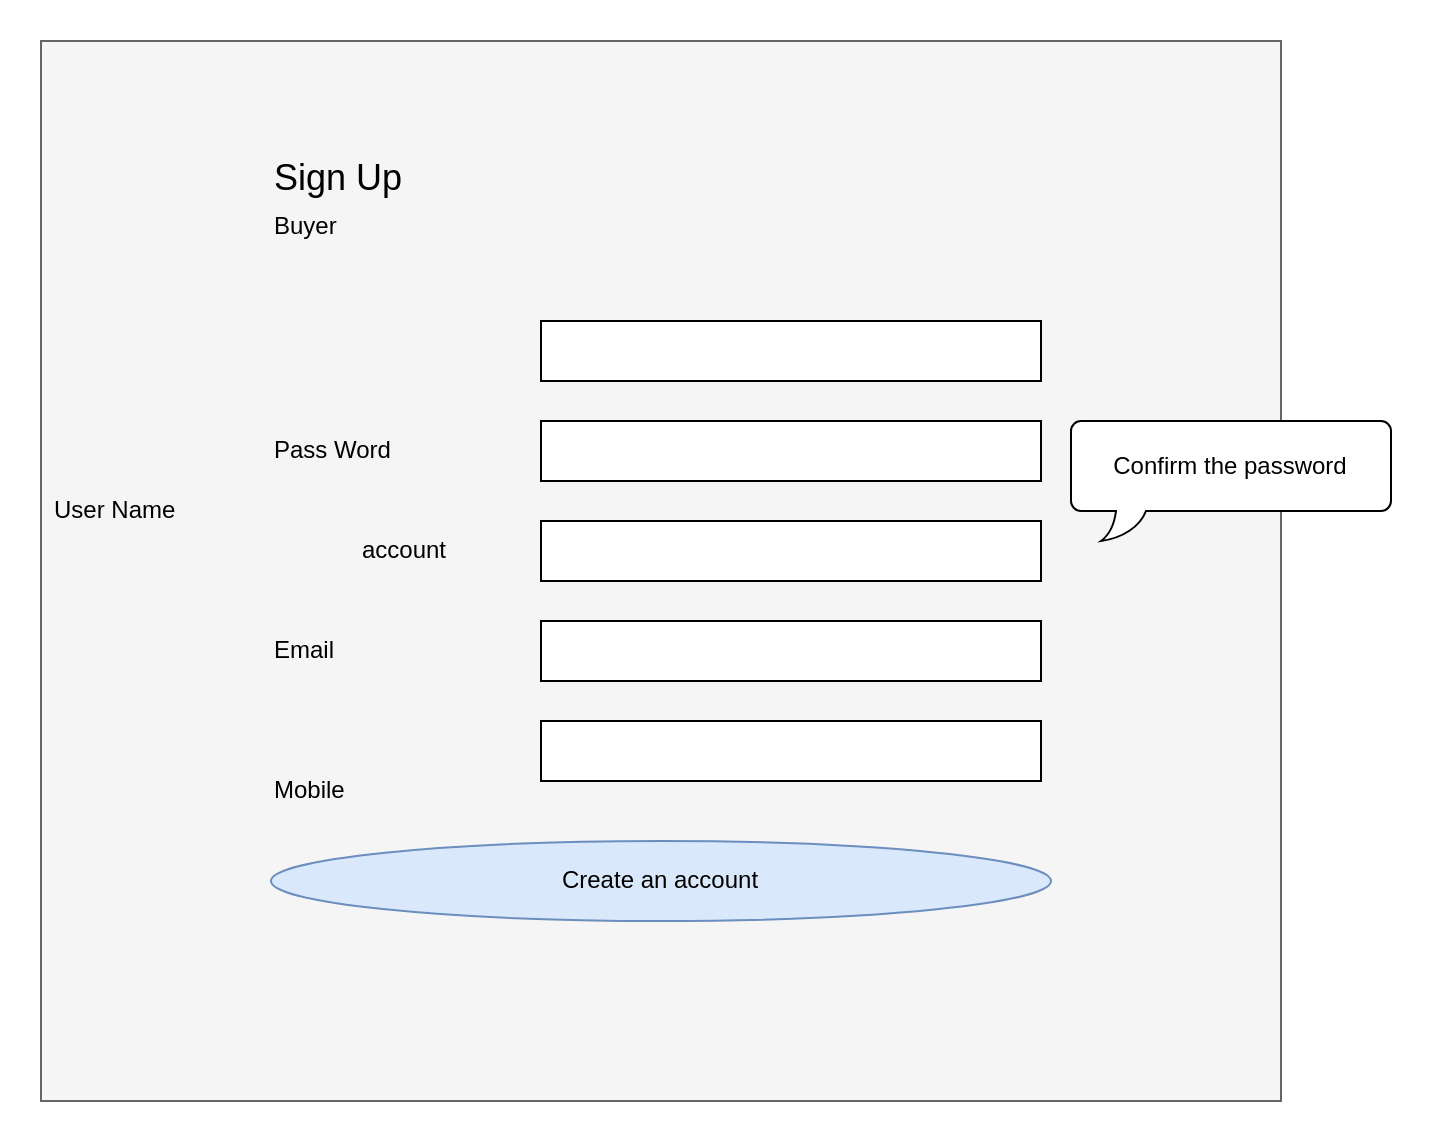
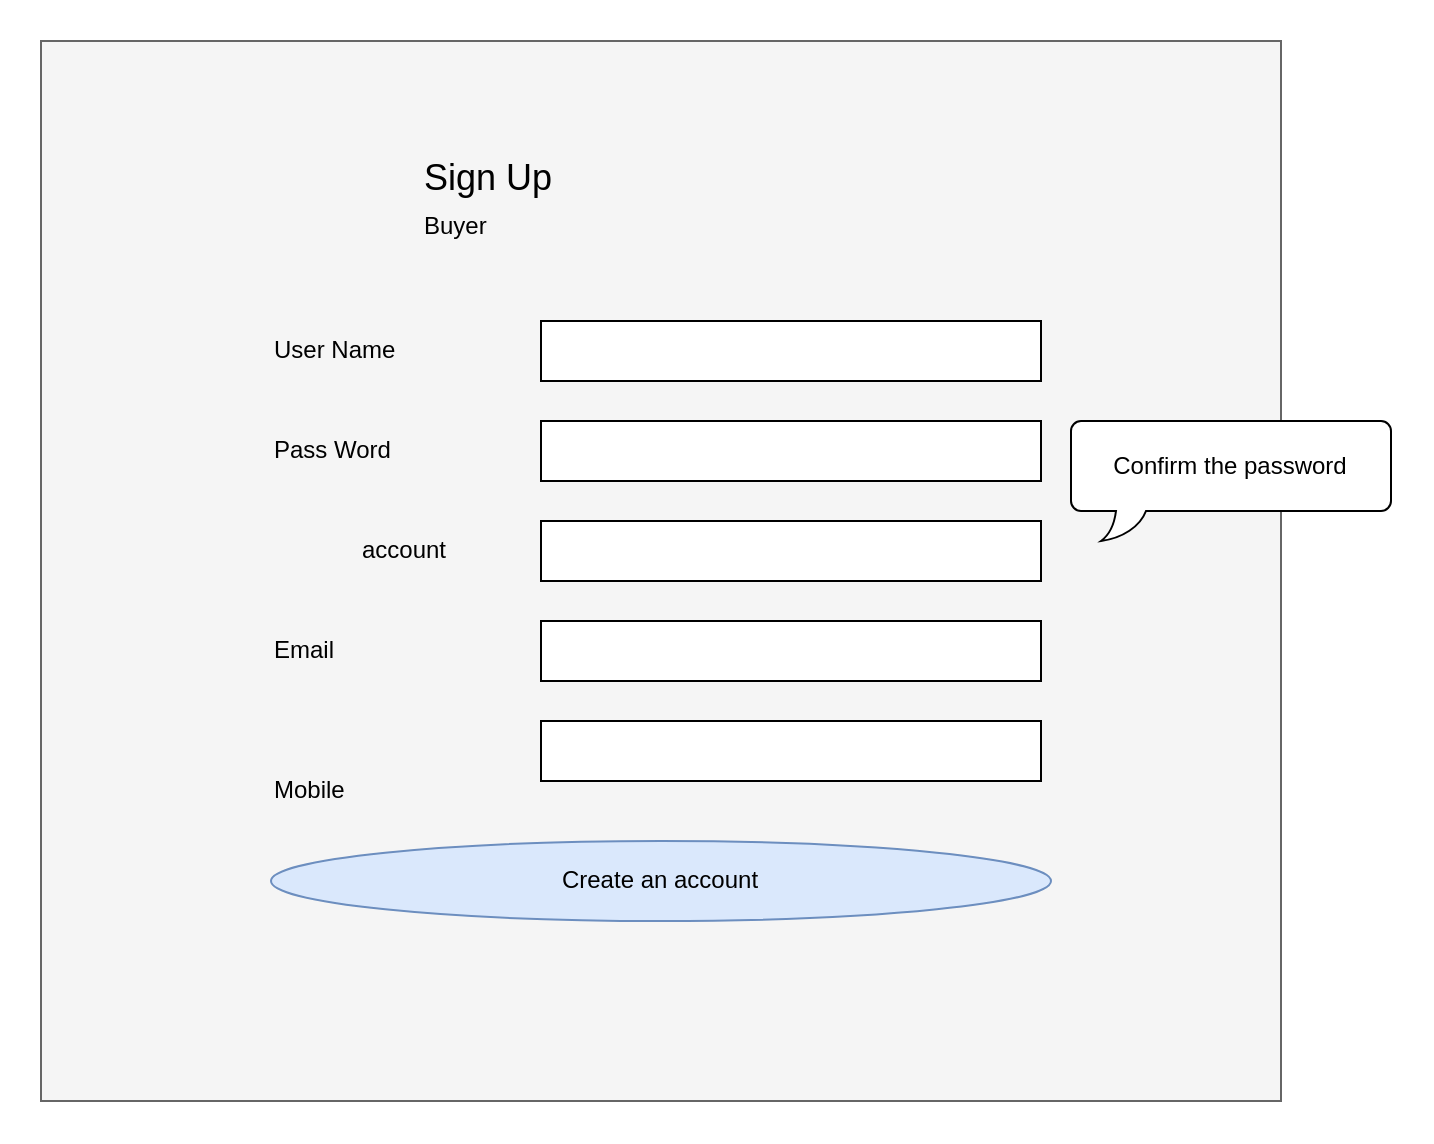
(391, 201) -> (541, 201)
(141, 511) -> (361, 351)
